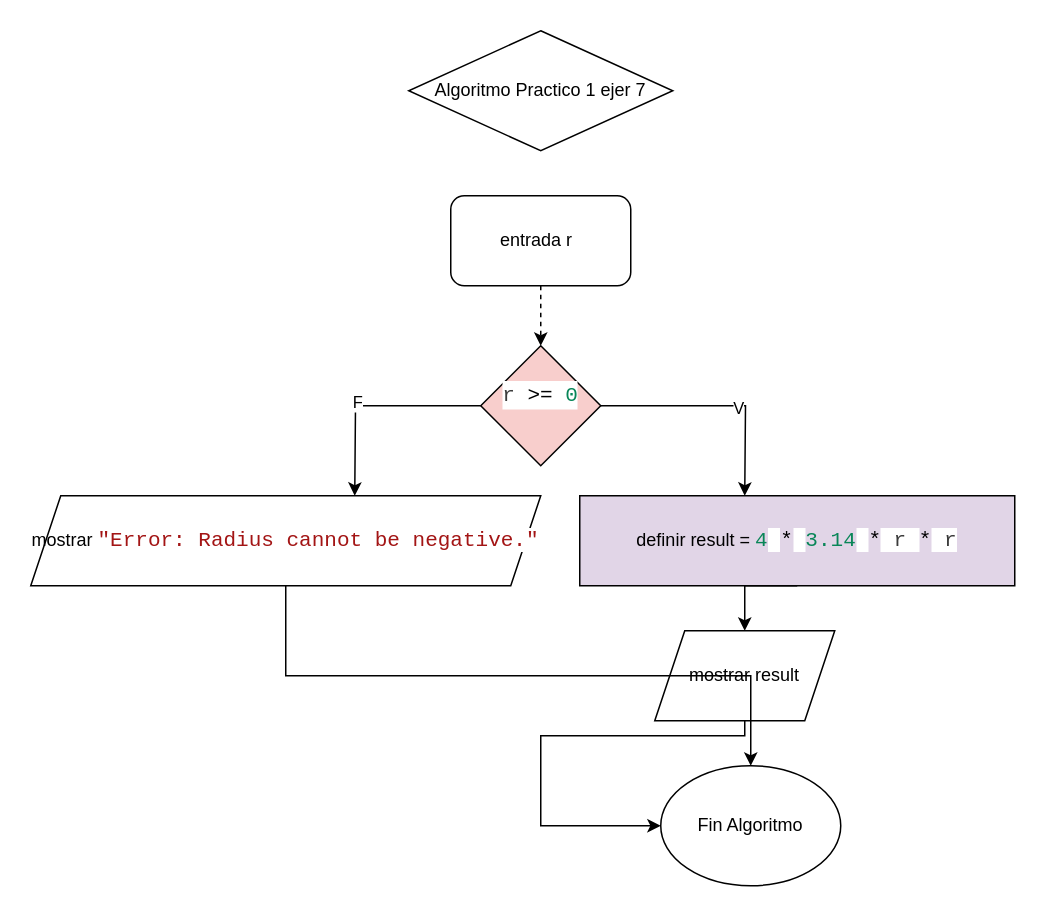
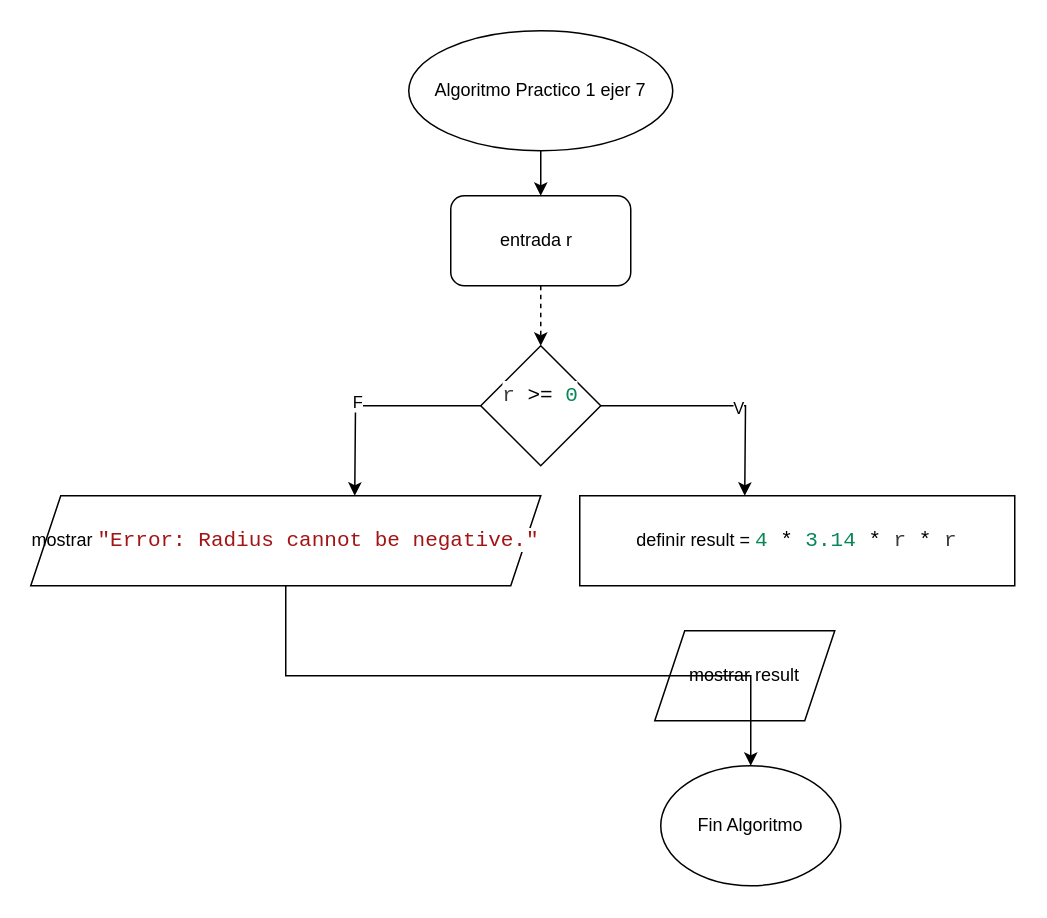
(541, 91) -> (541, 91)
none -> (541, 179)
(541, 406) -> (541, 406)
(797, 541) -> (797, 541)
(745, 602) -> none
(551, 736) -> none
